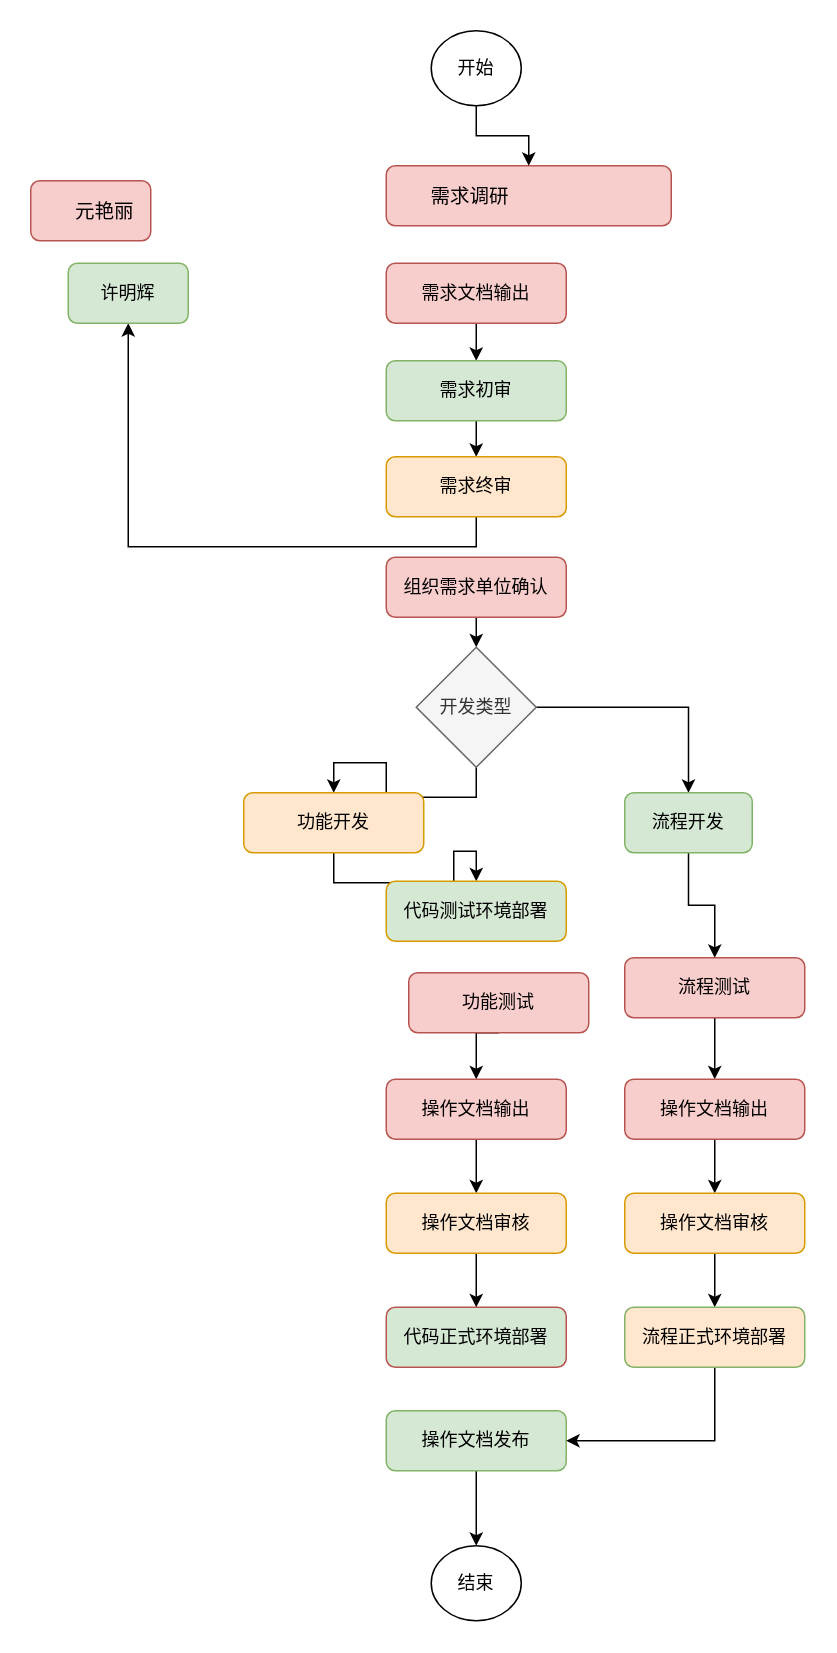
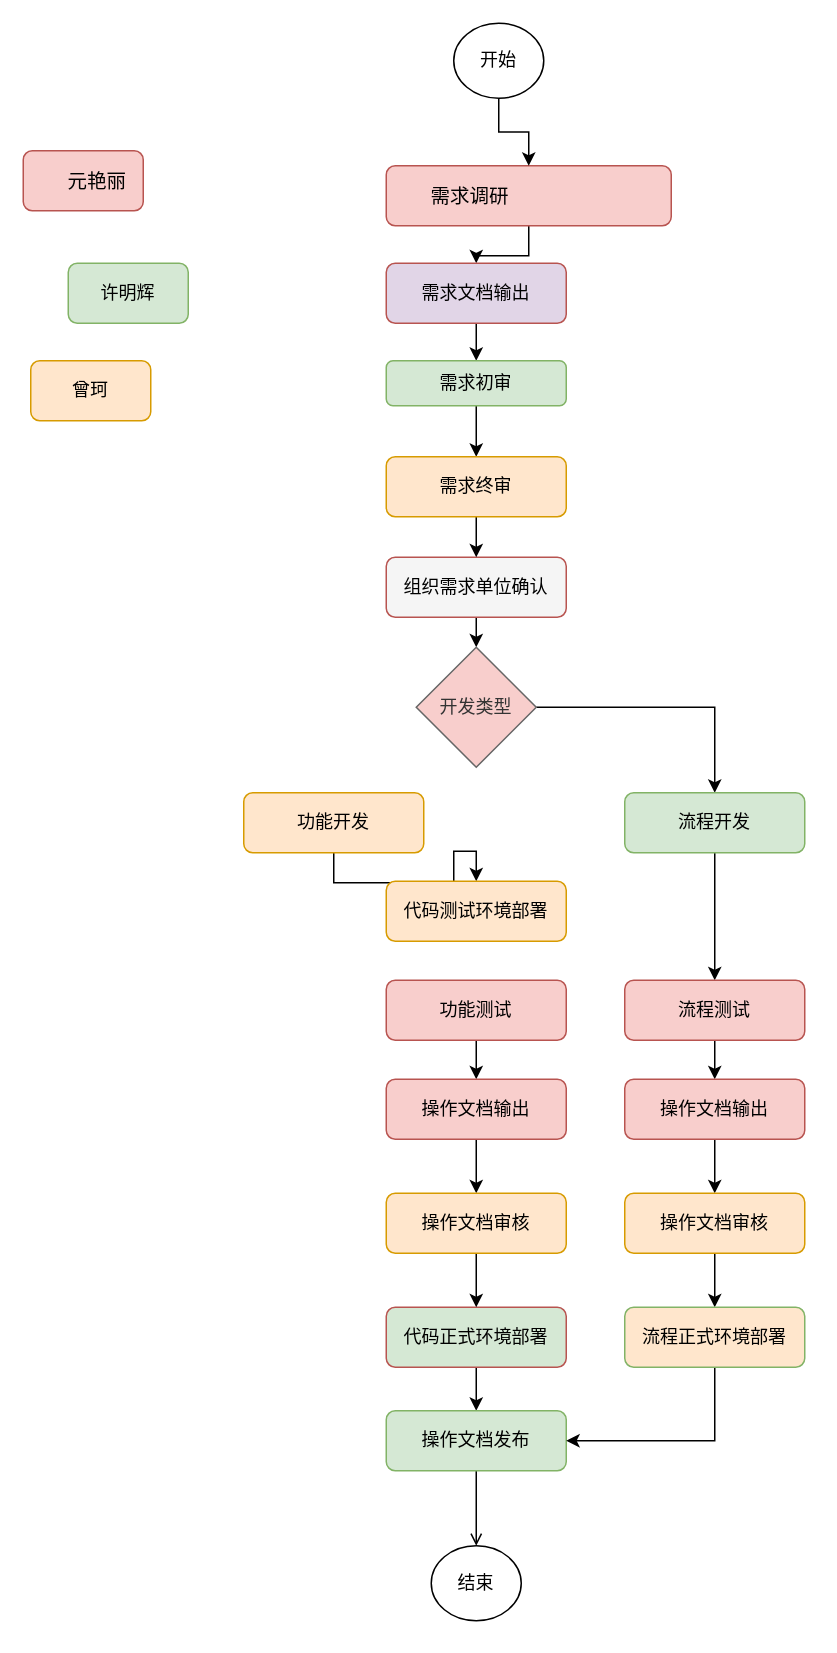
(476, 68) -> (499, 61)
(91, 211) -> (83, 181)
none -> (517, 256)
(476, 293) -> (476, 293)
none -> (91, 391)
(476, 391) -> (476, 383)
(197, 547) -> (476, 546)
(476, 587) -> (476, 587)
(476, 707) -> (476, 707)
(365, 763) -> none
(689, 823) -> (715, 823)
(476, 911) -> (476, 911)
(715, 988) -> (715, 1010)
(499, 1003) -> (476, 1010)
none -> (476, 1384)
(476, 1534) -> (476, 1536)
